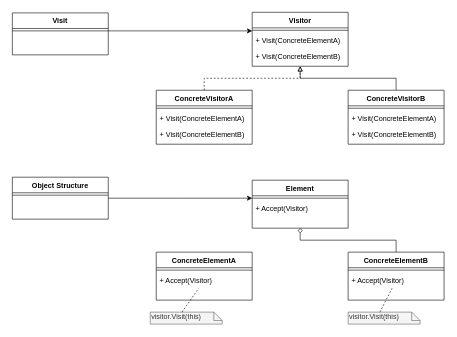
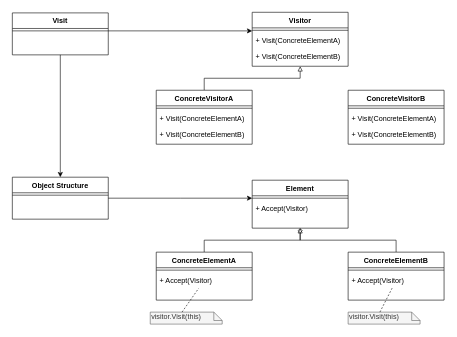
(245, 78) -> (245, 78)
(355, 78) -> none
none -> (60, 171)
none -> (245, 240)
